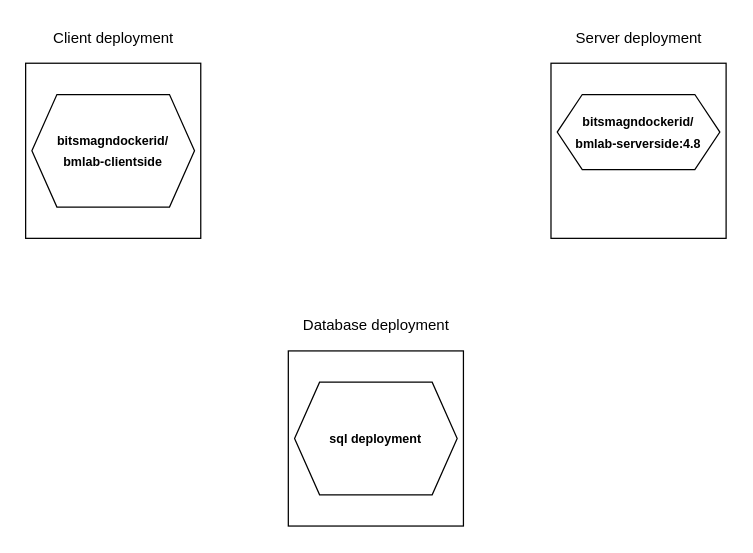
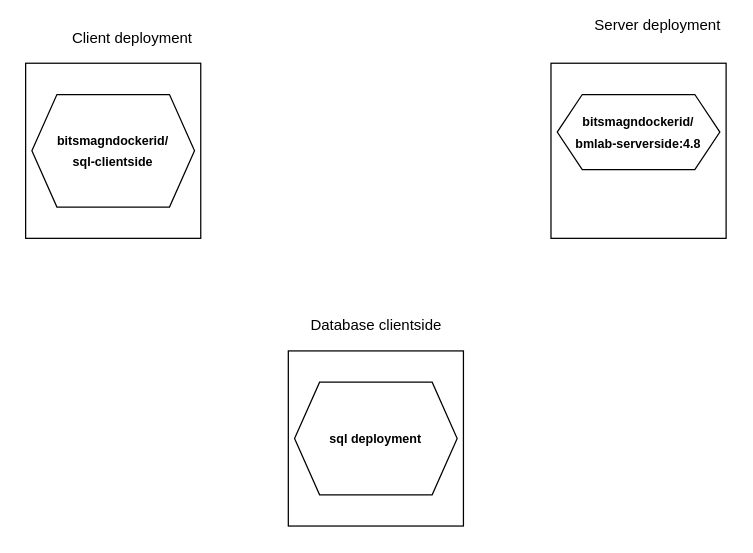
(113, 38) -> (132, 38)
(638, 38) -> (657, 26)
(113, 151) -> (113, 151)
(376, 326) -> (376, 326)
